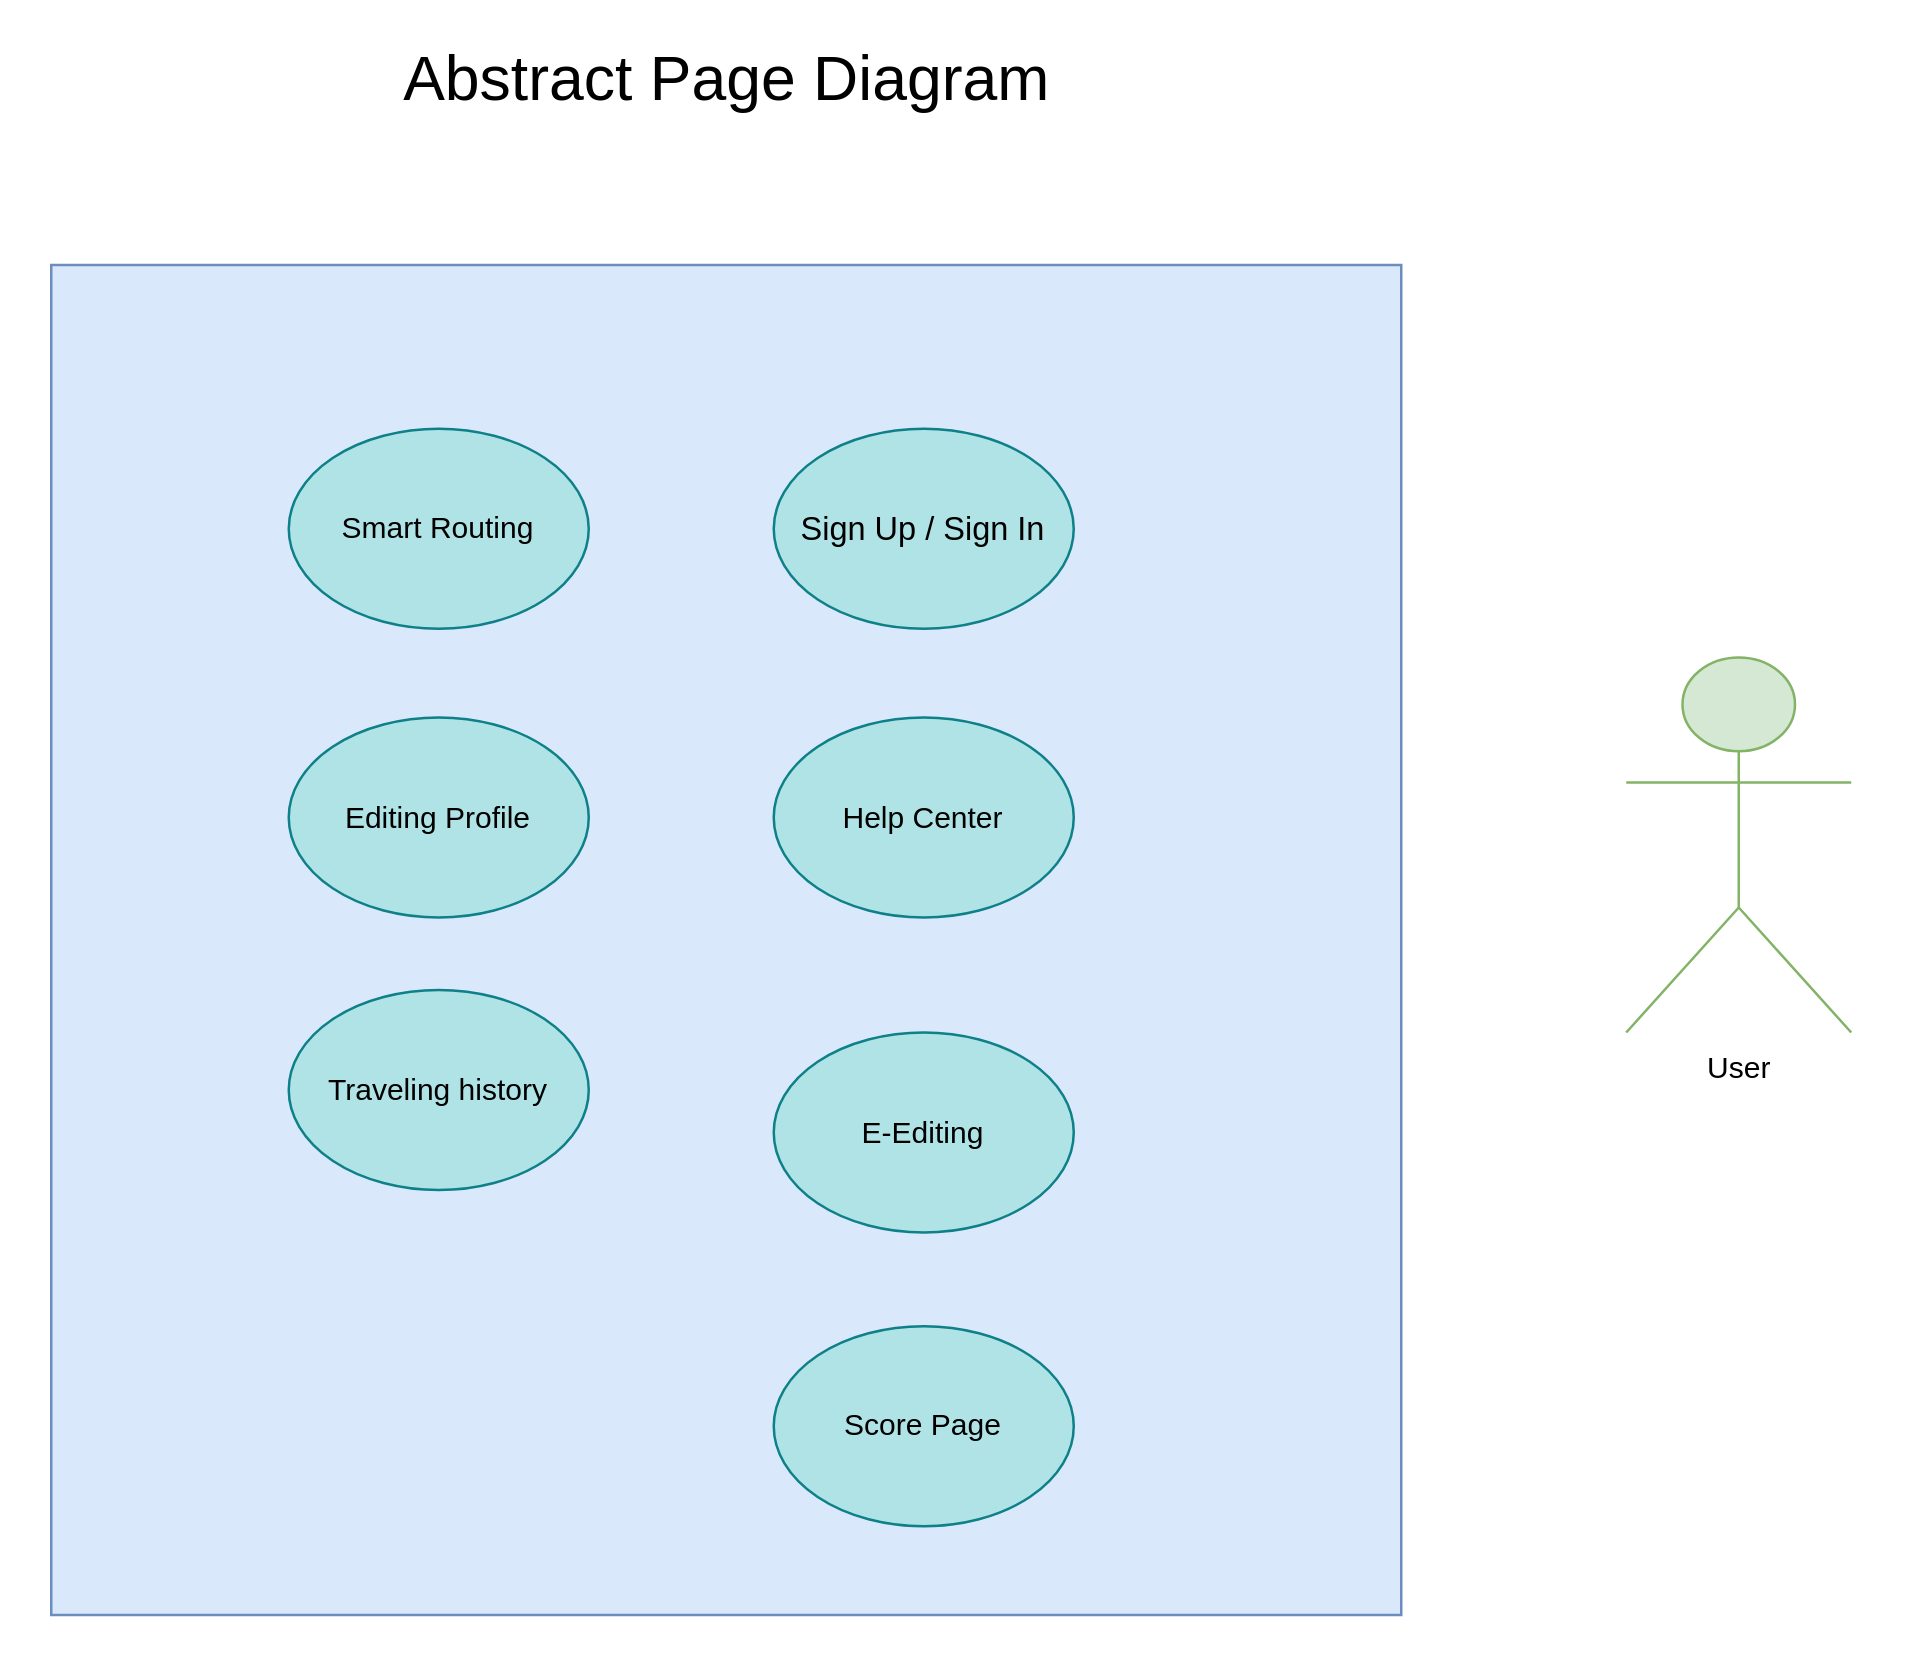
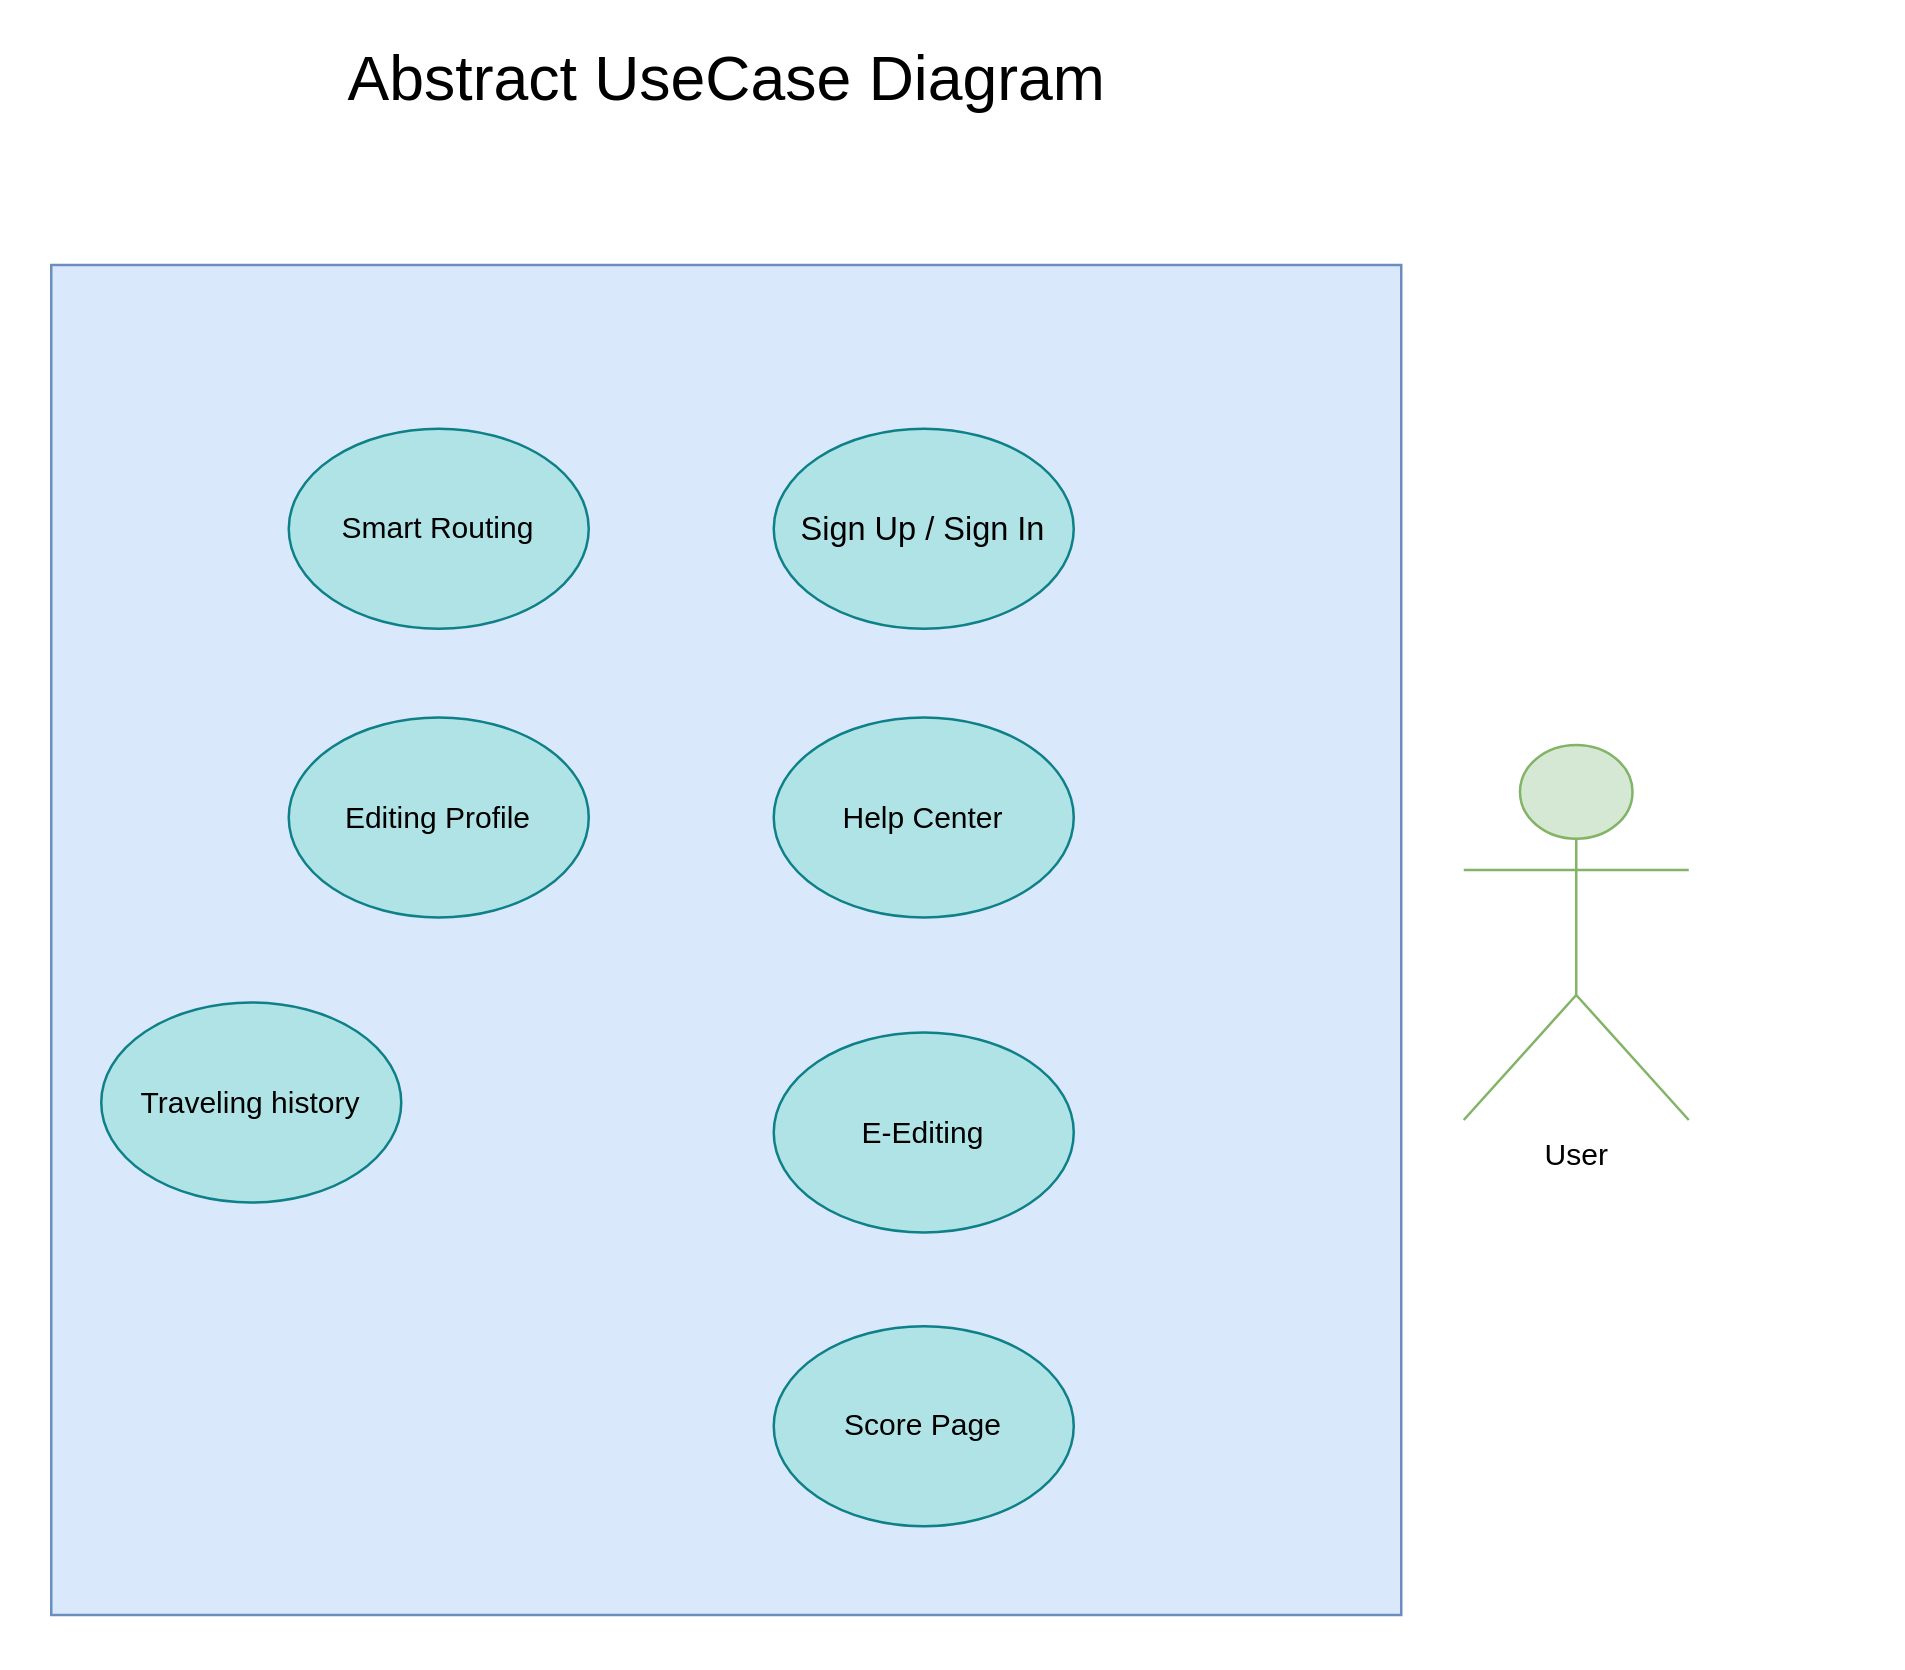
(728, 76) -> (728, 76)
(1739, 845) -> (1576, 933)
(439, 1090) -> (251, 1103)
